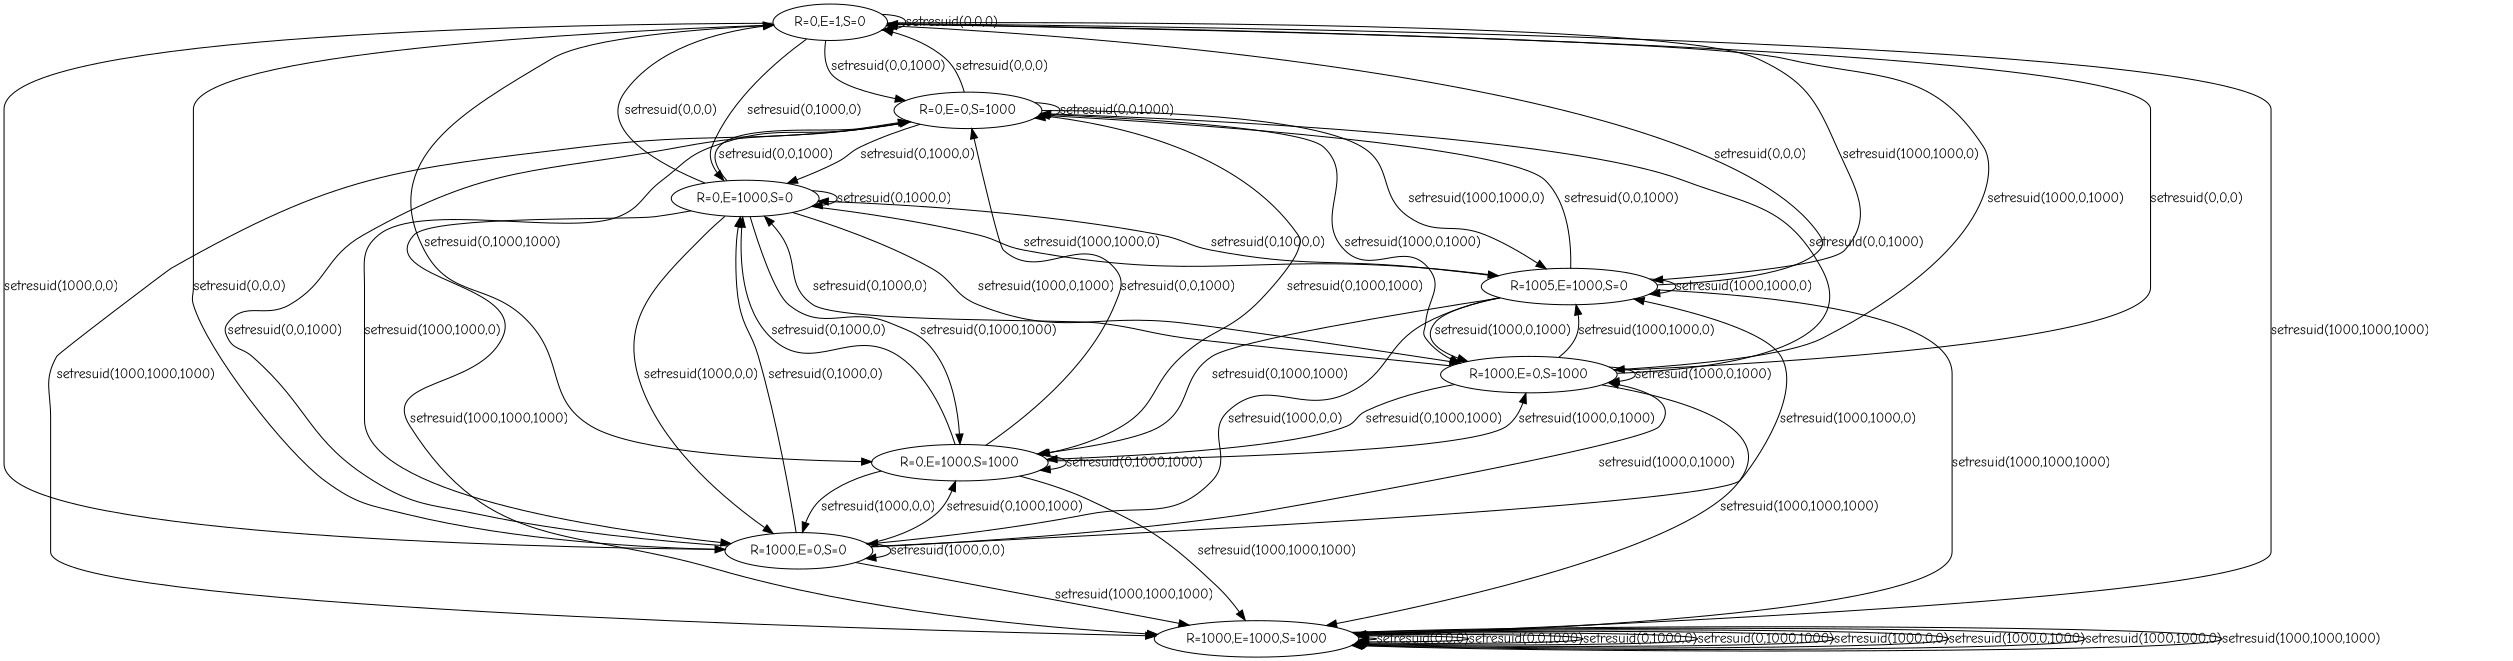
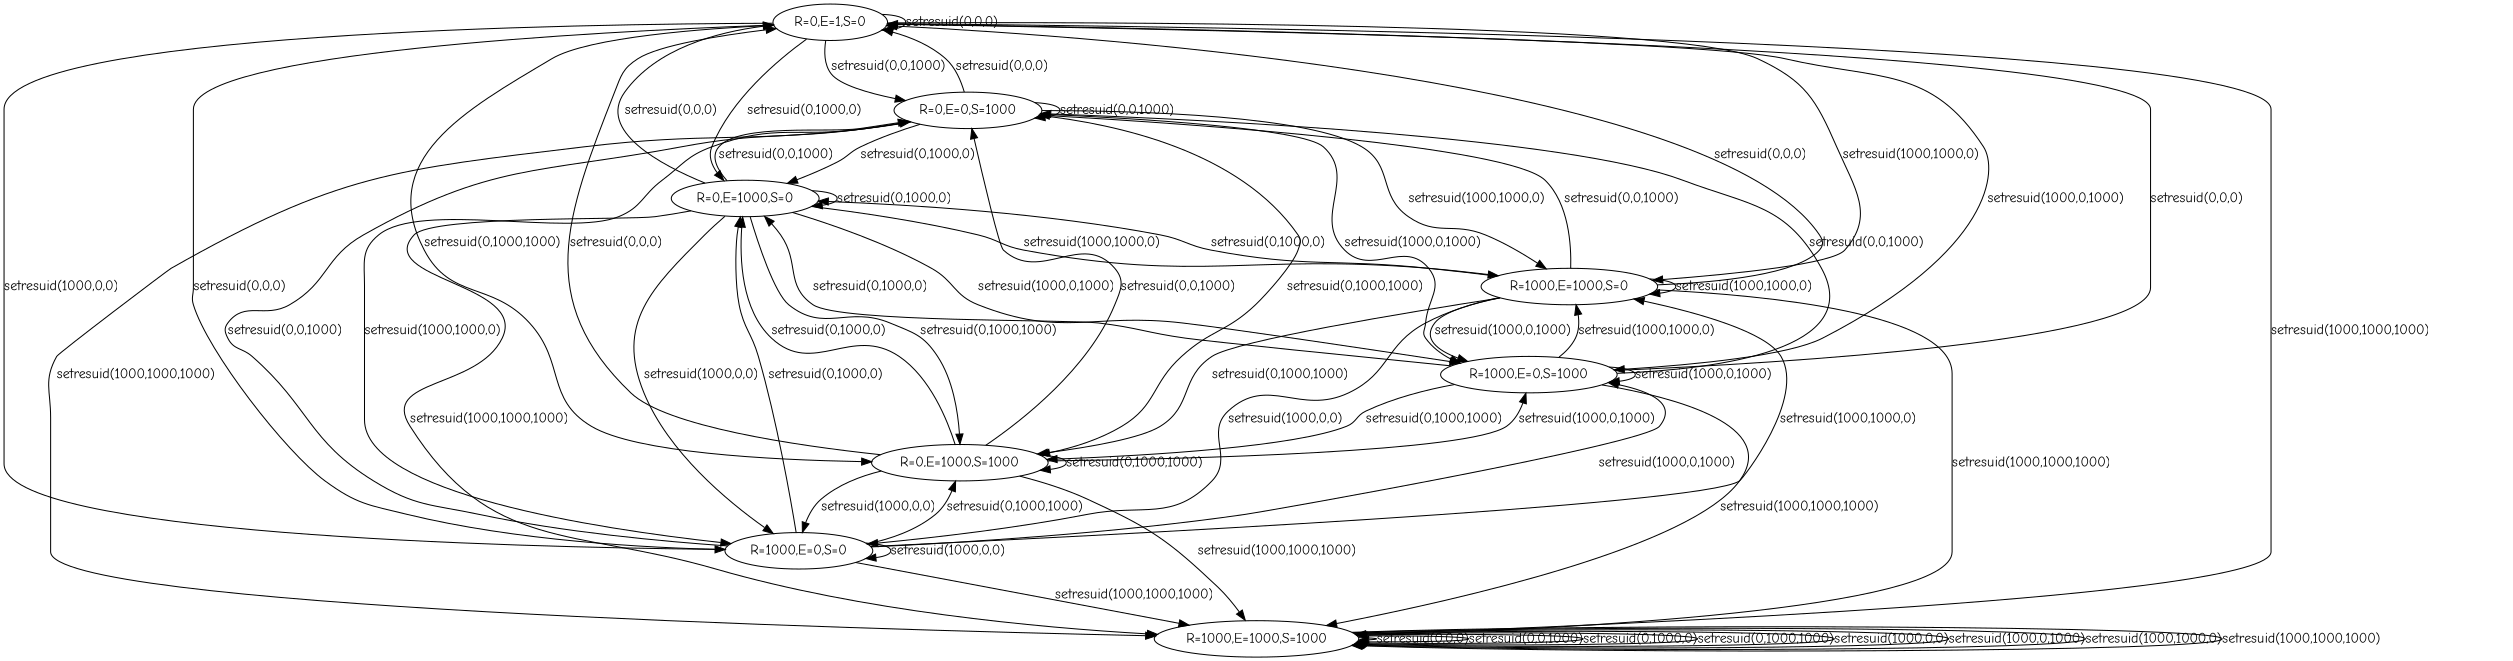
(1569, 287) -> (1569, 287)
none -> (571, 291)
